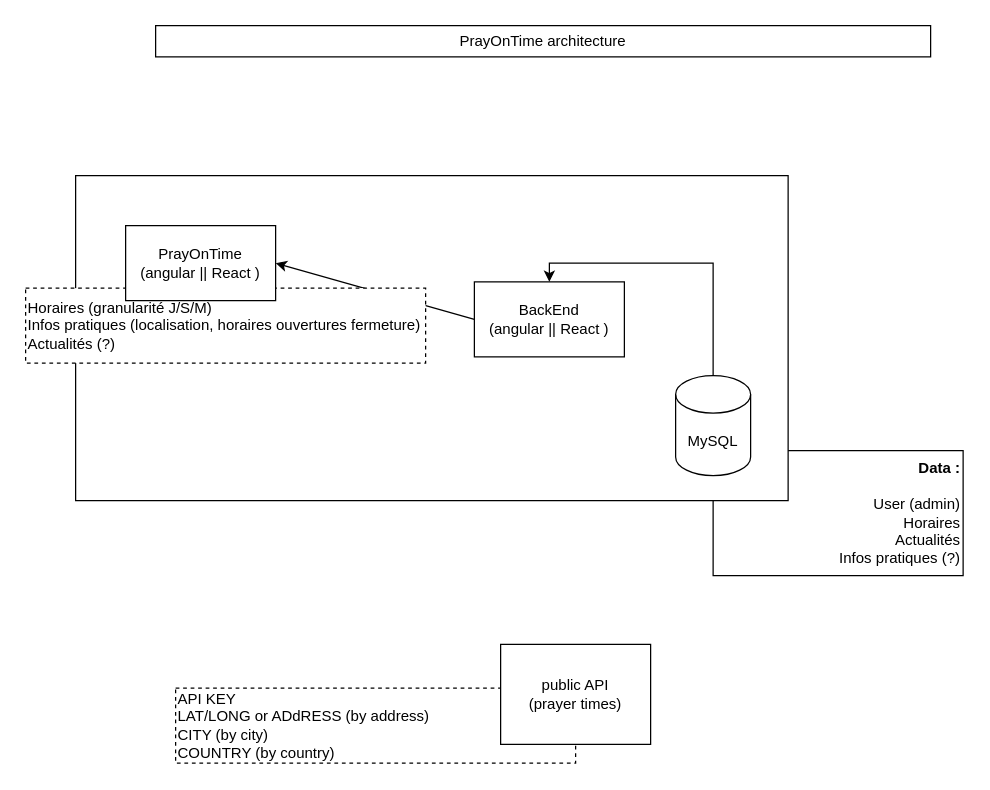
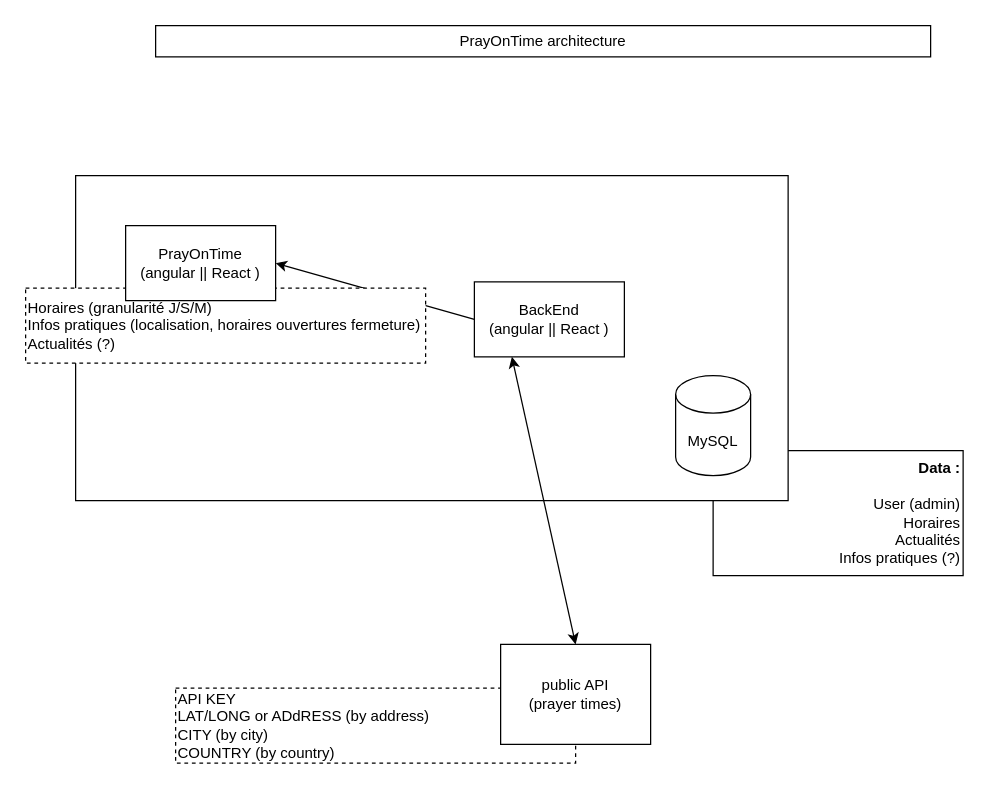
(683, 263) -> none
none -> (544, 501)
